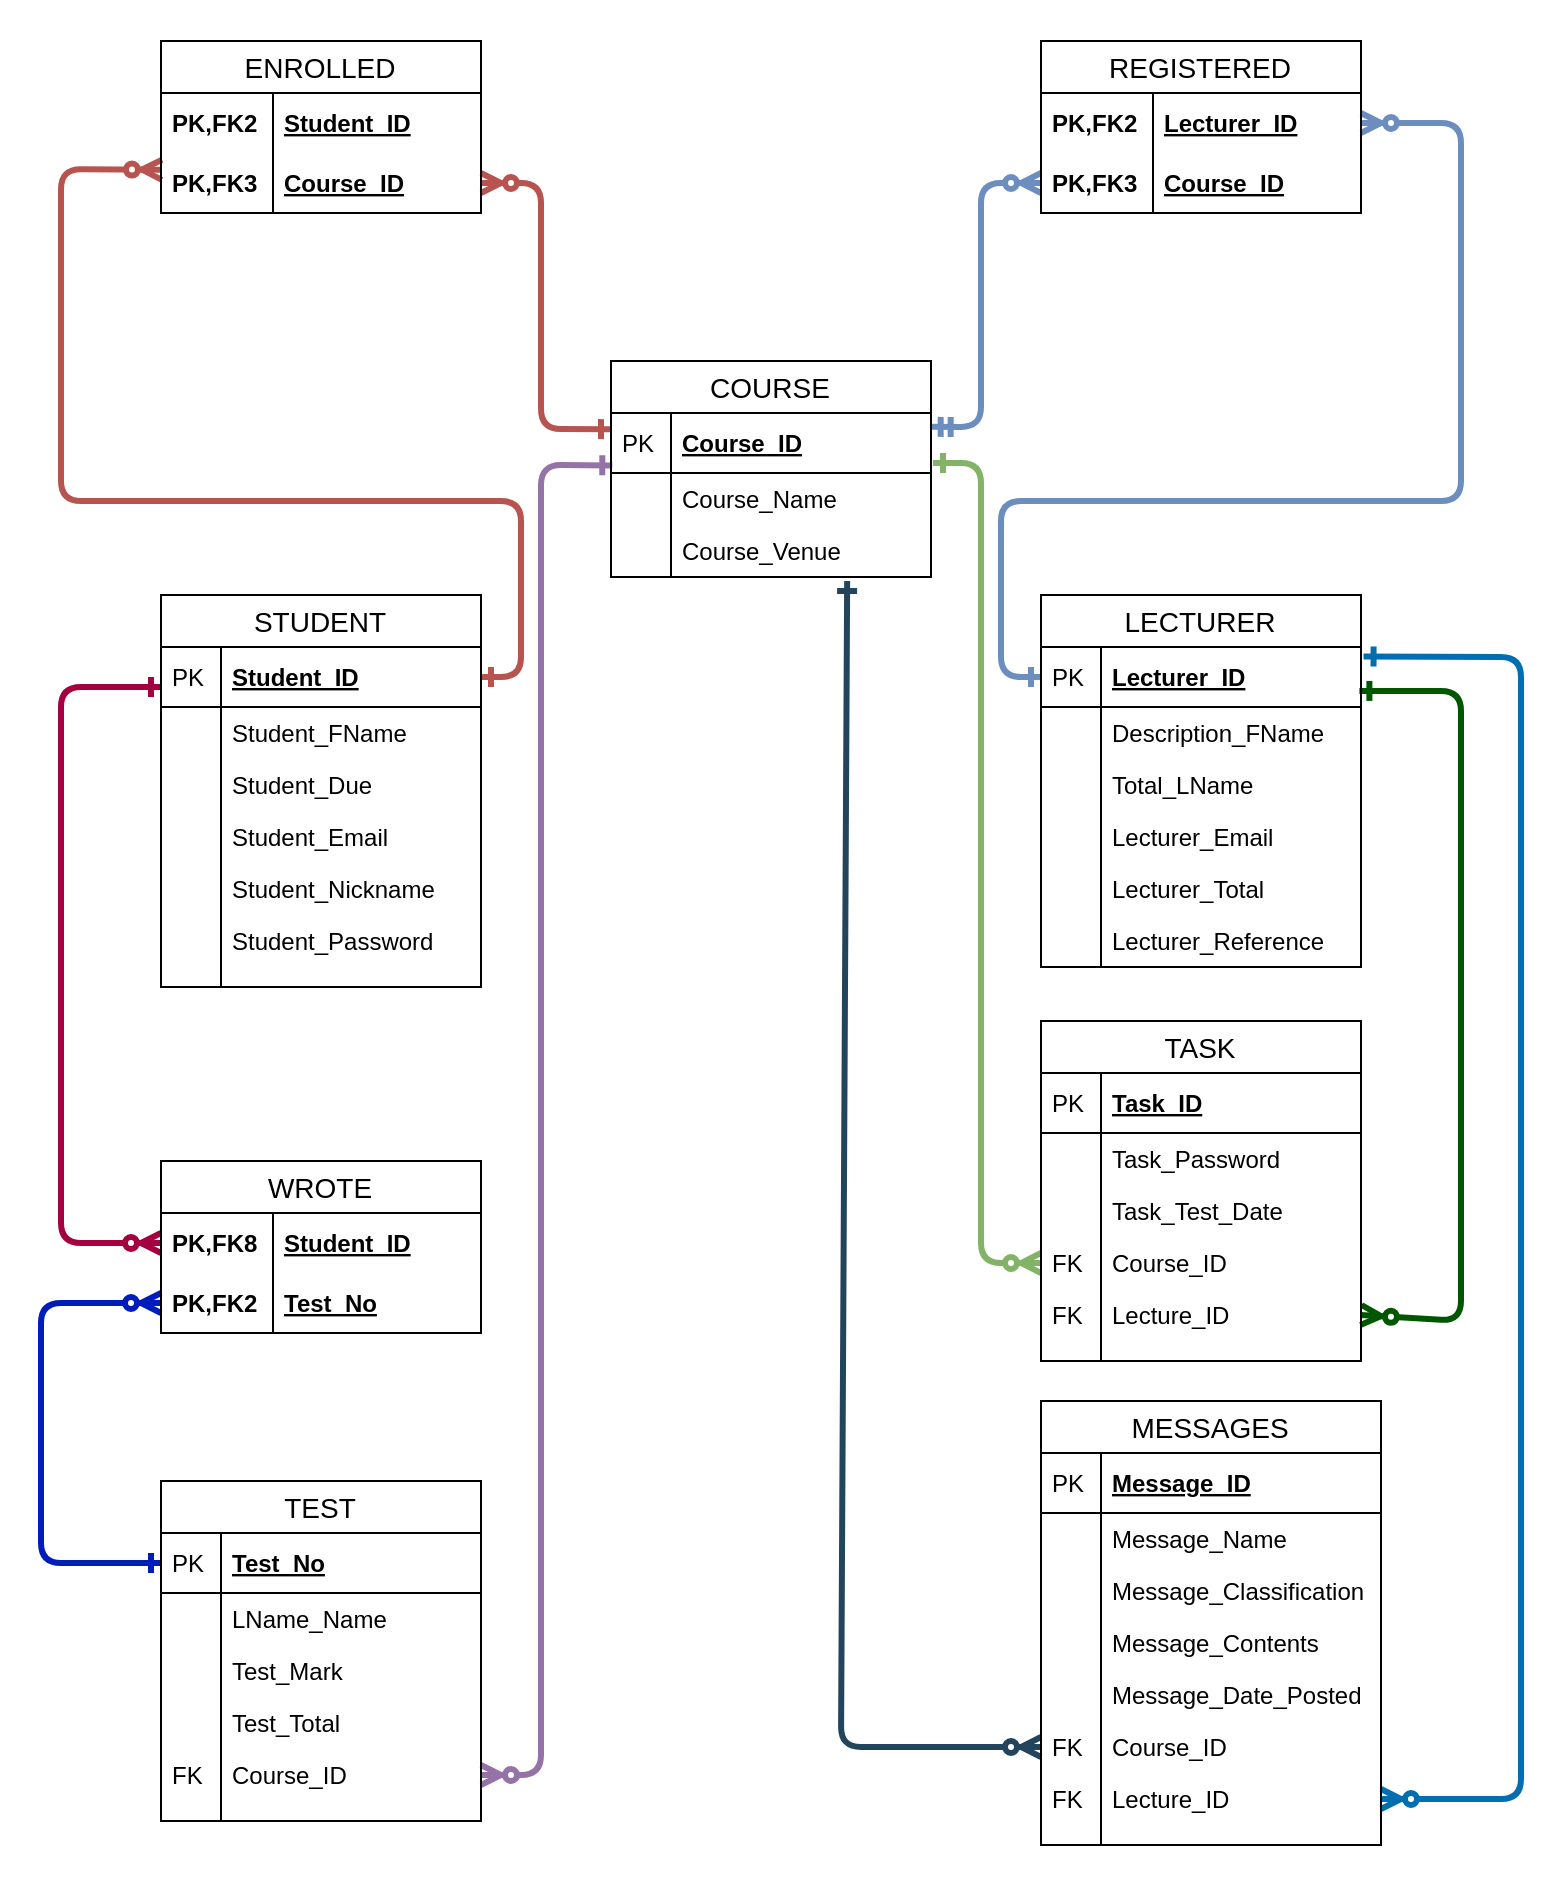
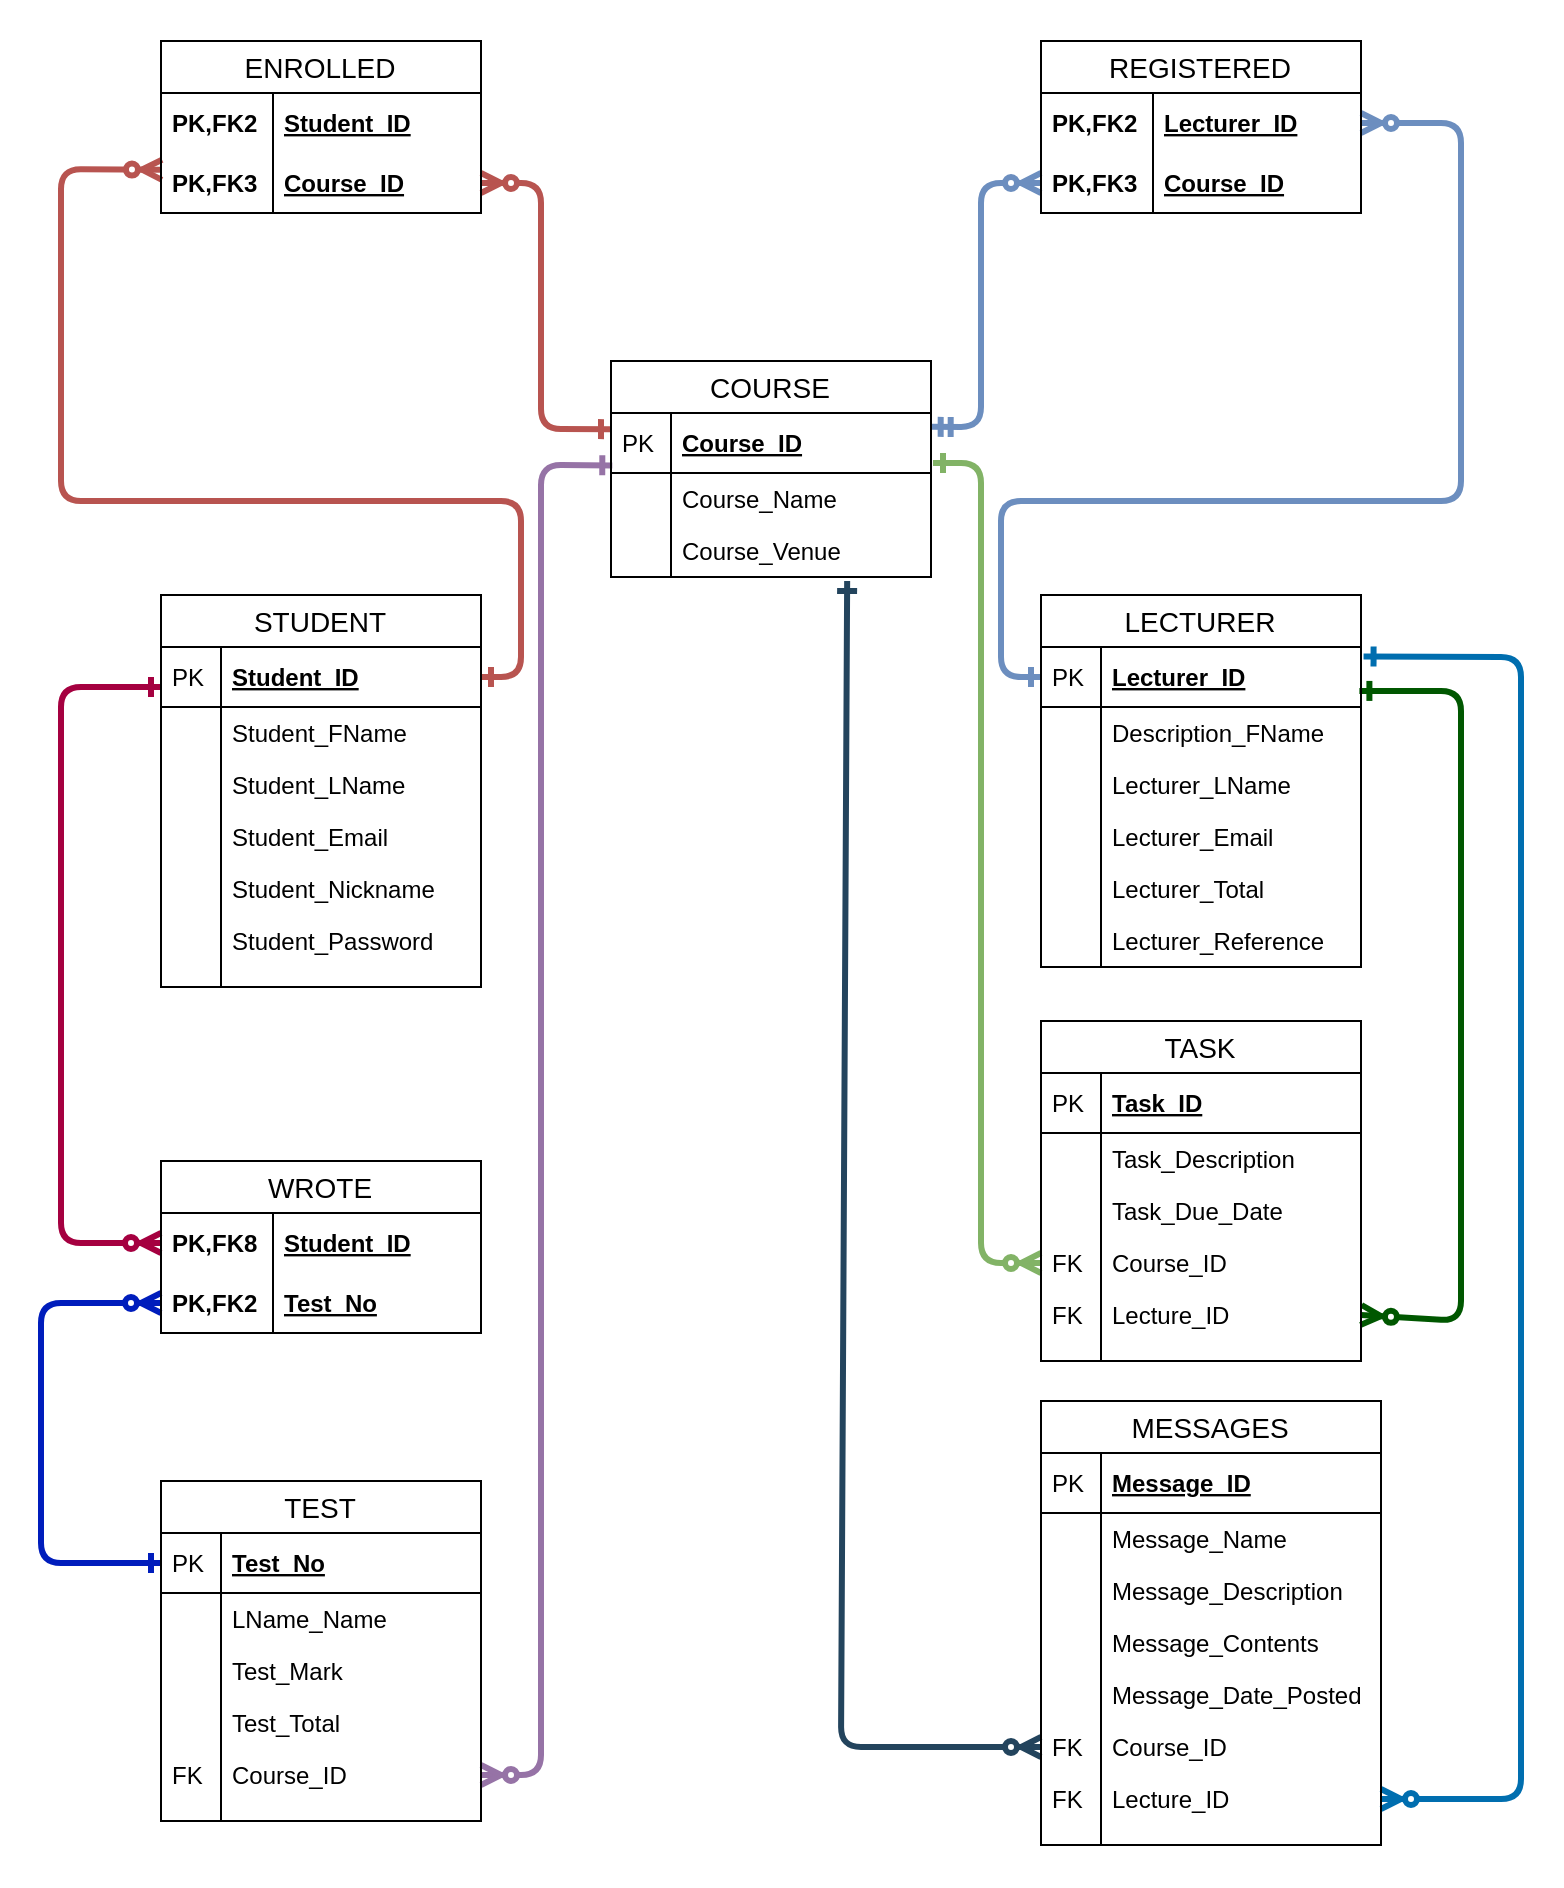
(306, 786) -> (319, 786)
(1183, 786) -> (1206, 786)
(1199, 1160) -> (1213, 1160)
(1206, 1212) -> (1199, 1212)
(1247, 1592) -> (1233, 1592)
